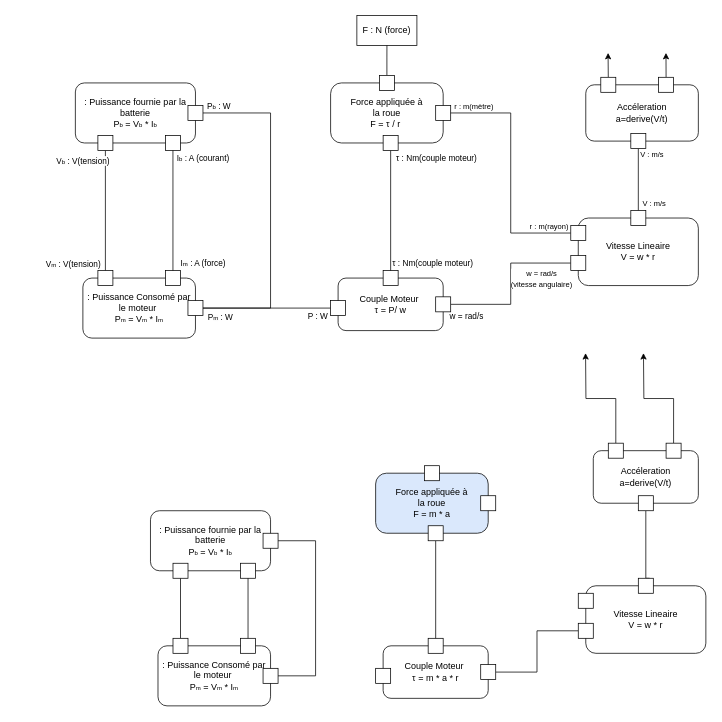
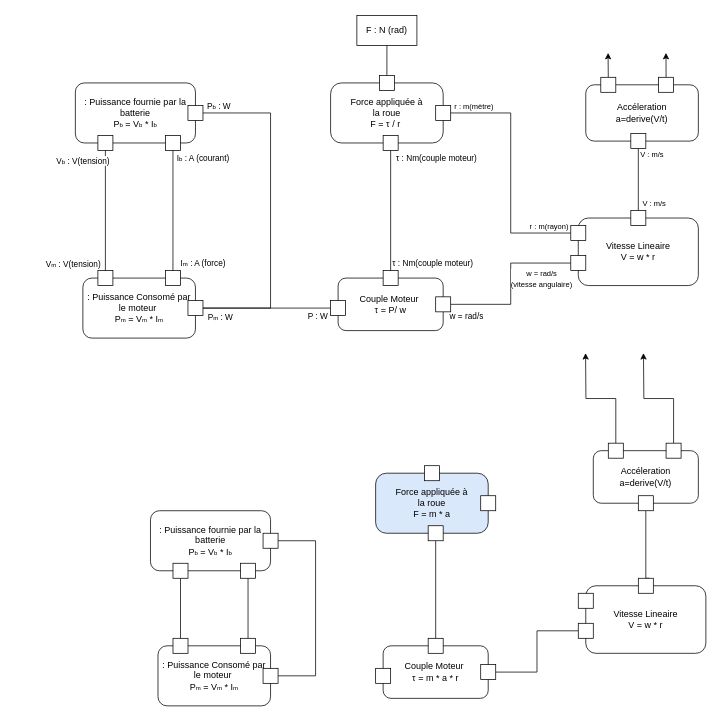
(387, 30) -> (387, 30)
